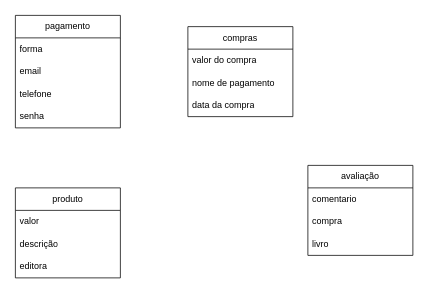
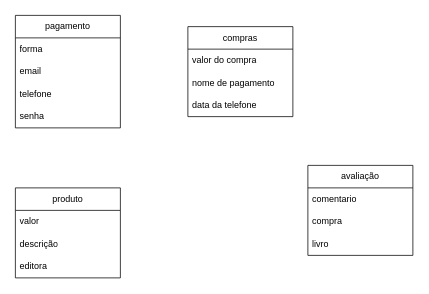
(225, 105) -> (229, 105)
